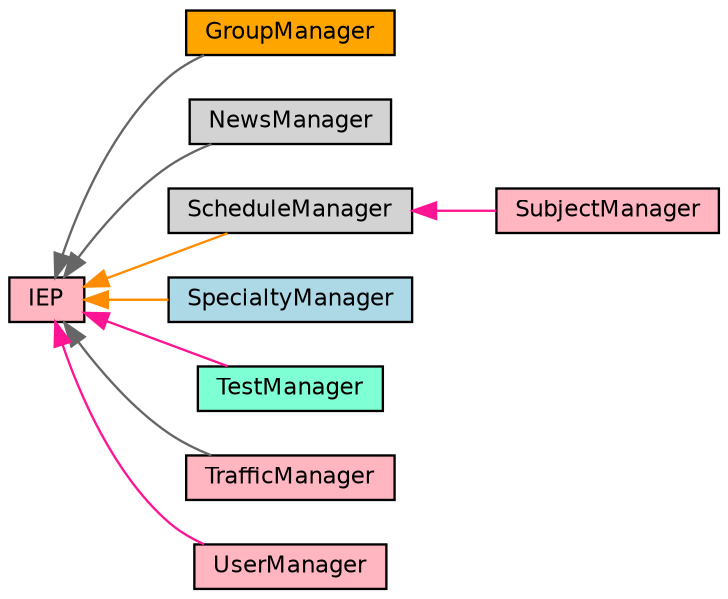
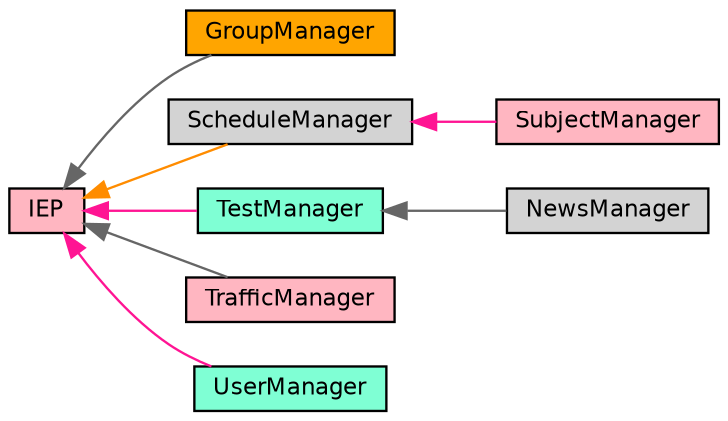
(137, 192) -> (457, 211)
(290, 300) -> none
(290, 567) -> (290, 389)
